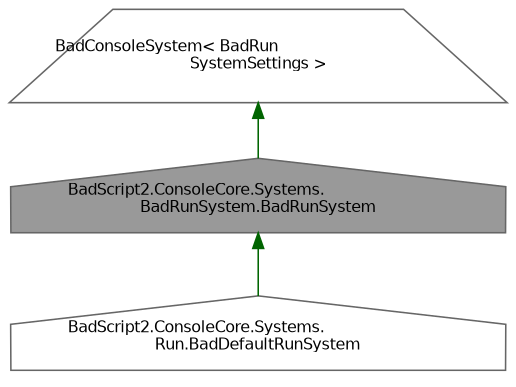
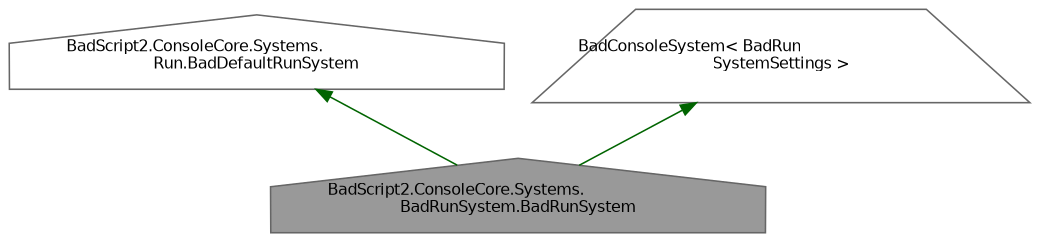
(258, 273) -> (394, 131)
